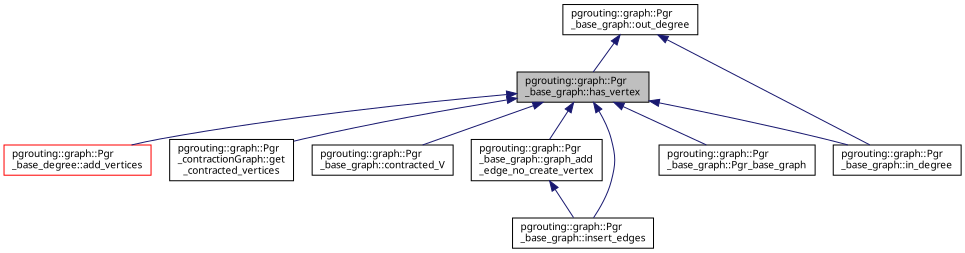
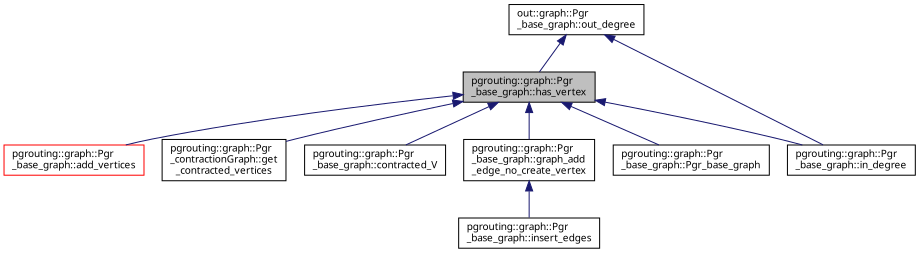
(630, 20) -> (576, 20)
(78, 160) -> (74, 160)
(614, 165) -> none
